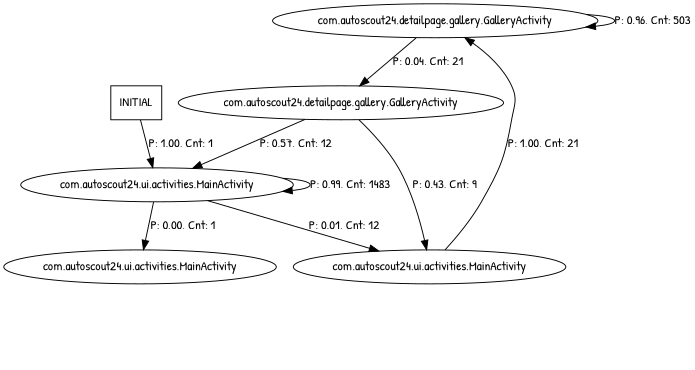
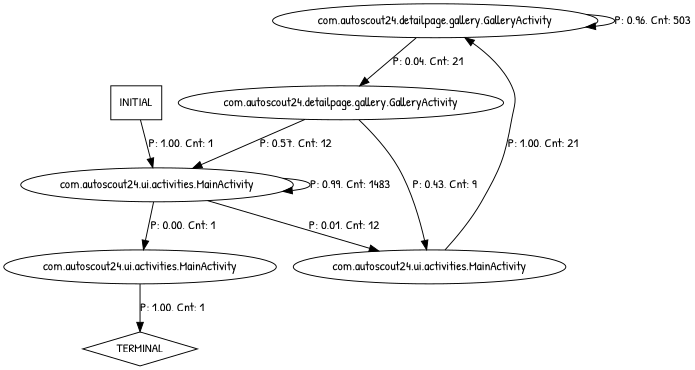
none -> (140, 349)
